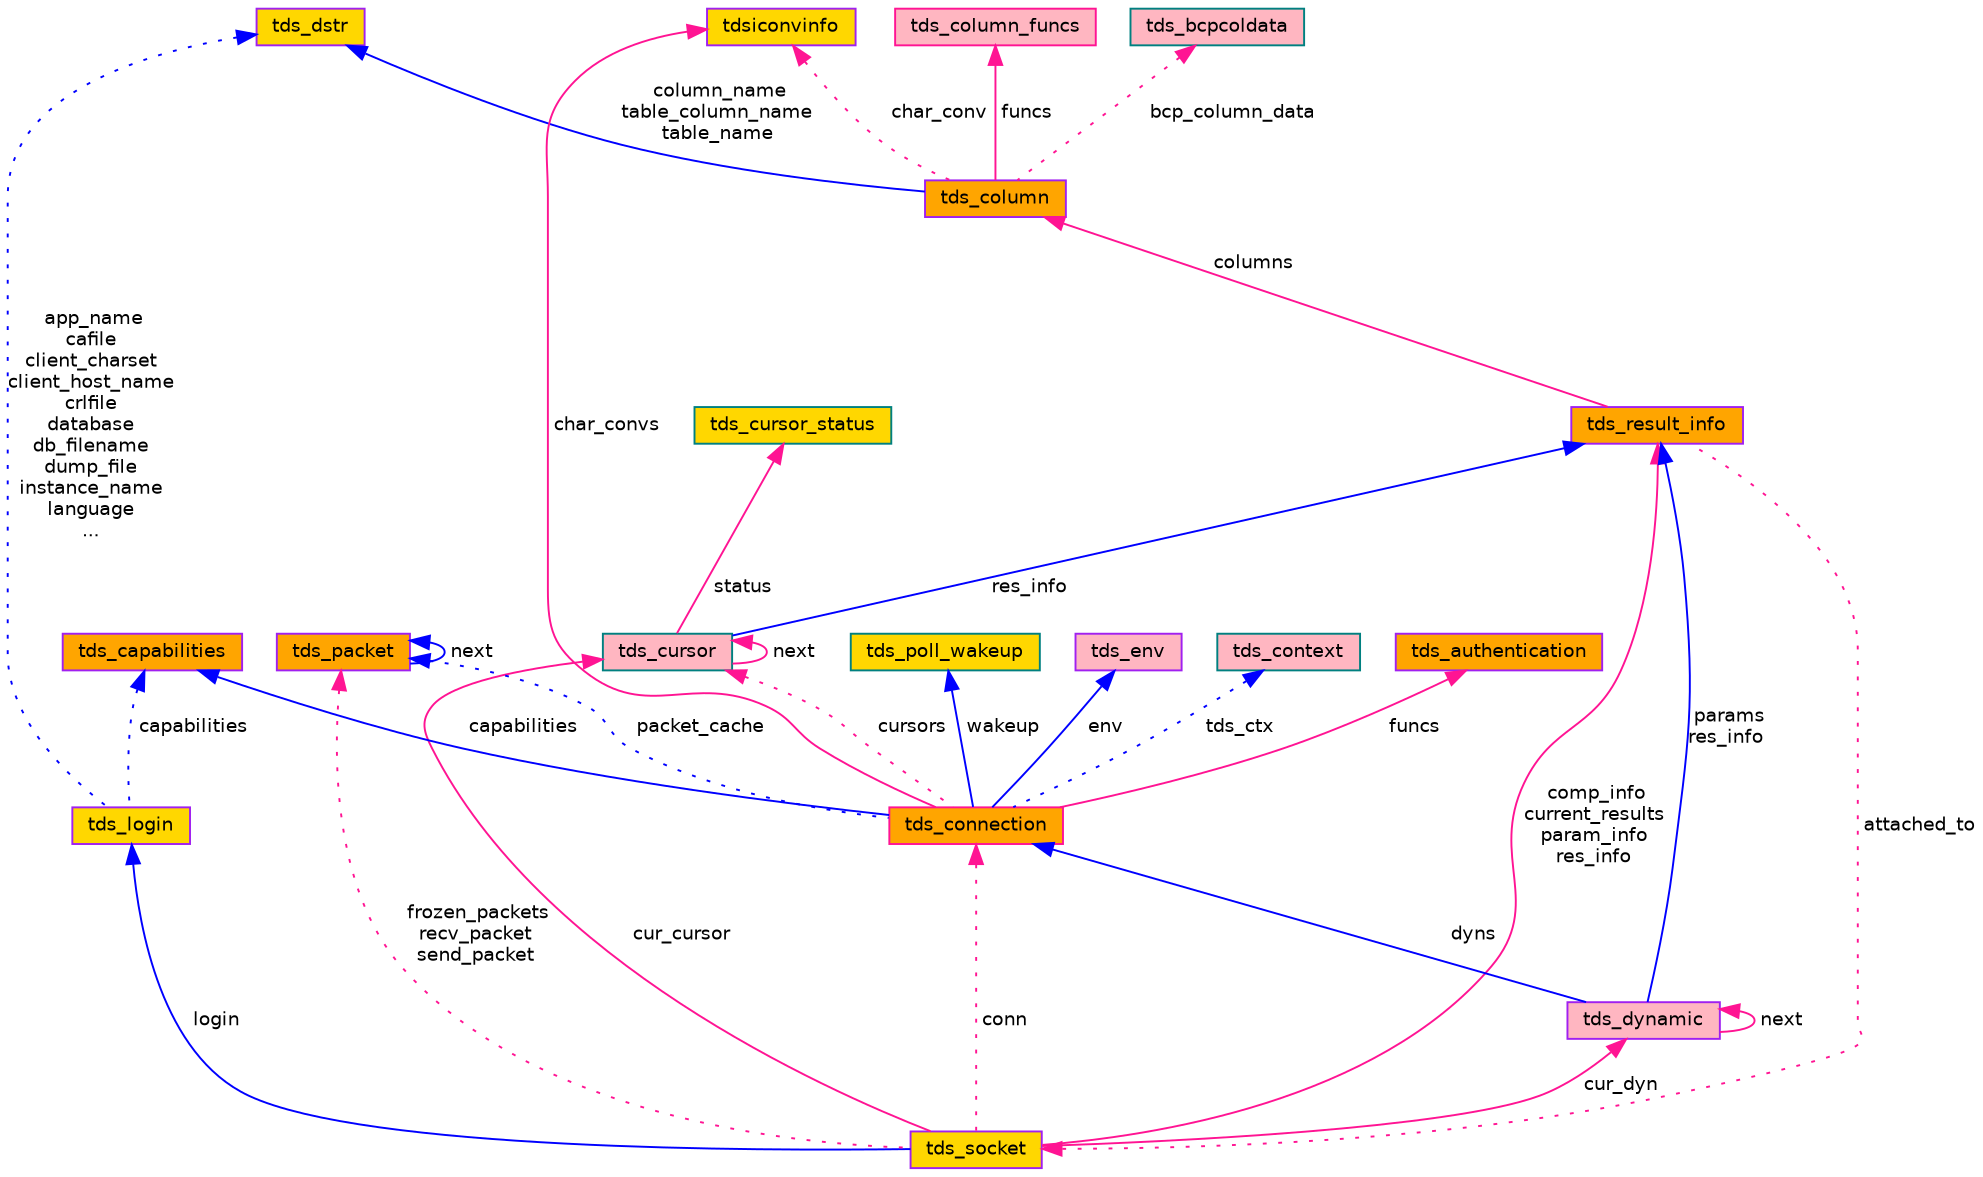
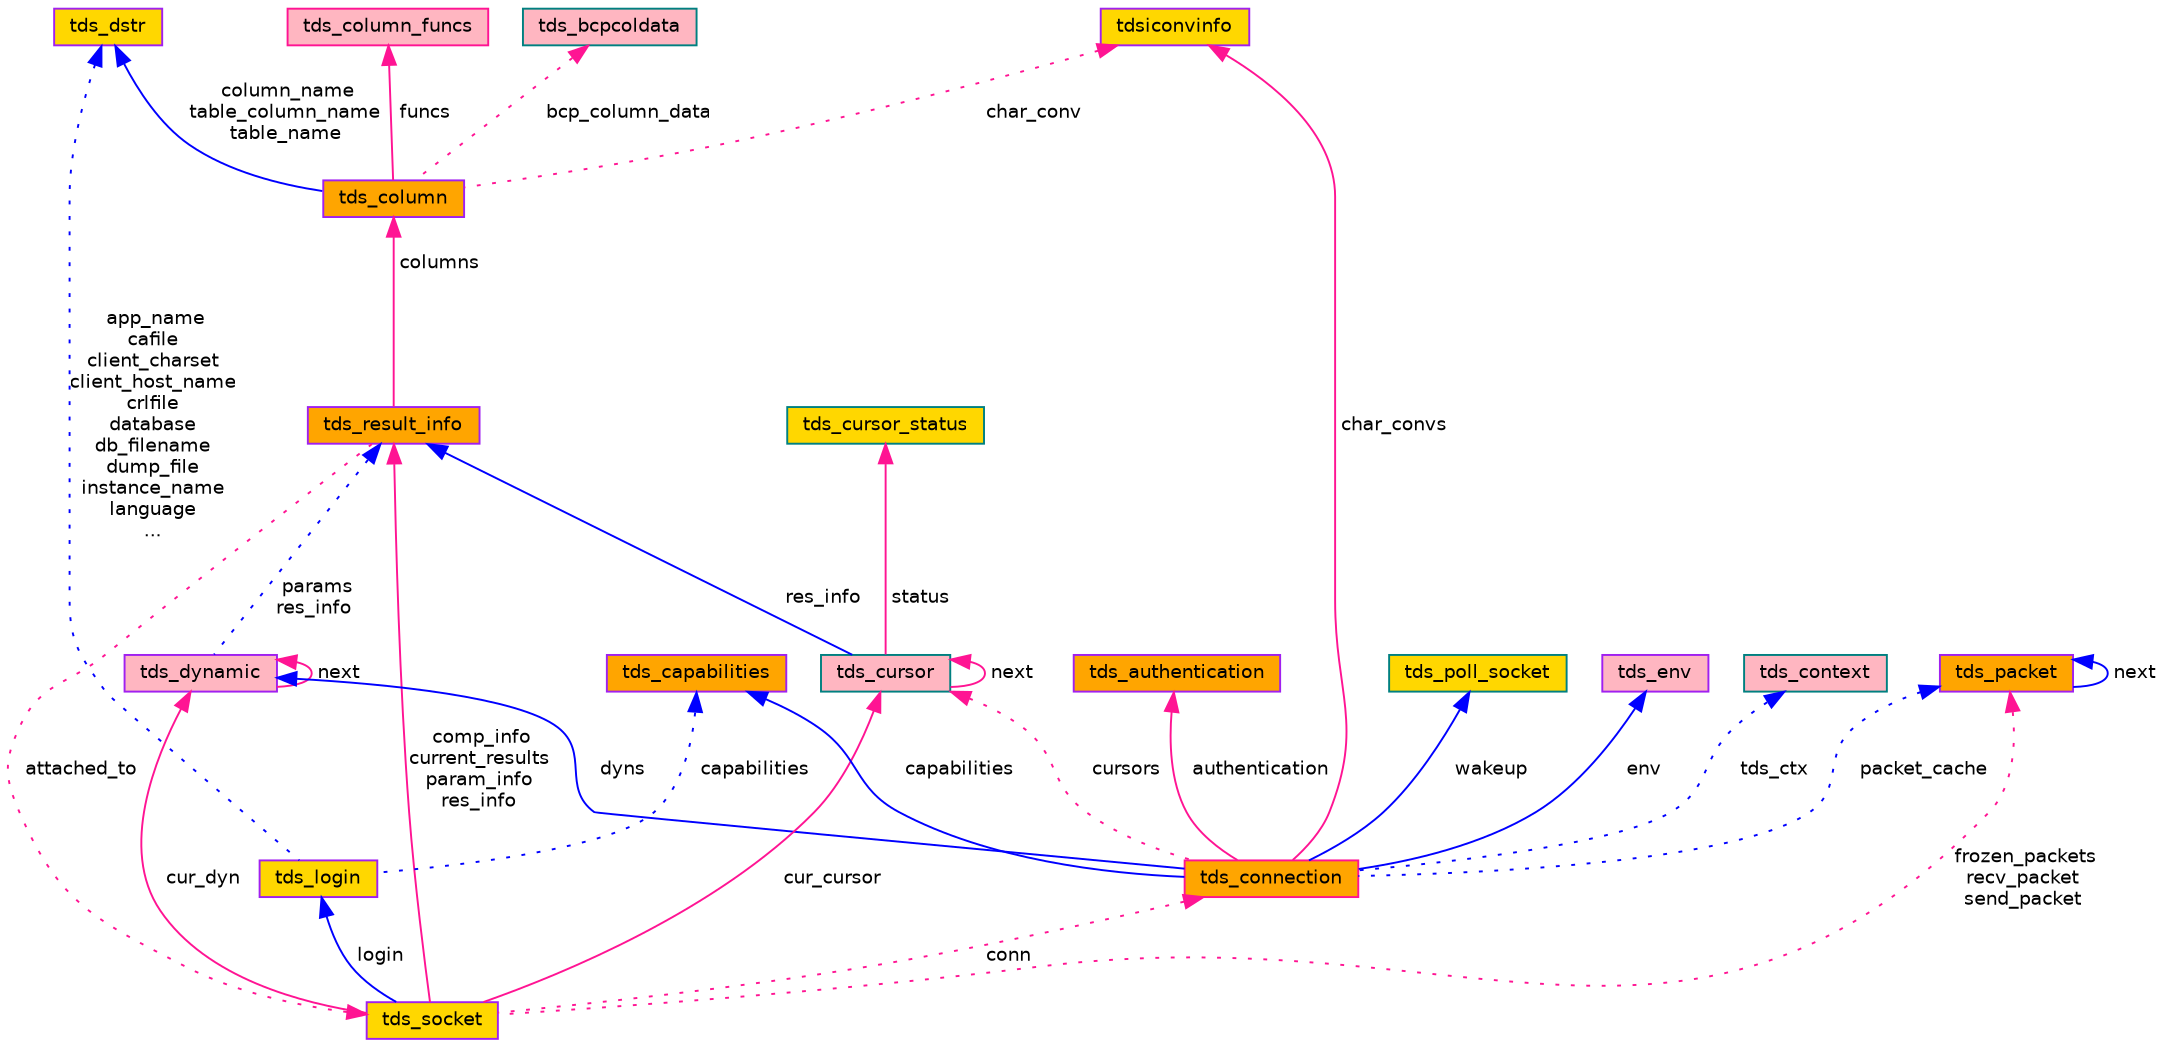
(945, 652) -> (1478, 673)
(1412, 727) -> (1258, 770)
(1688, 733) -> (291, 557)
(1319, 926) -> (708, 824)
